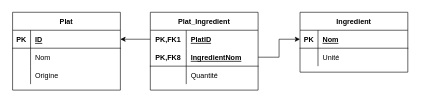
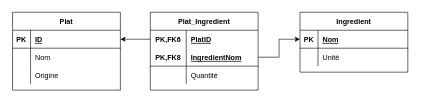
(168, 40) -> (168, 40)
